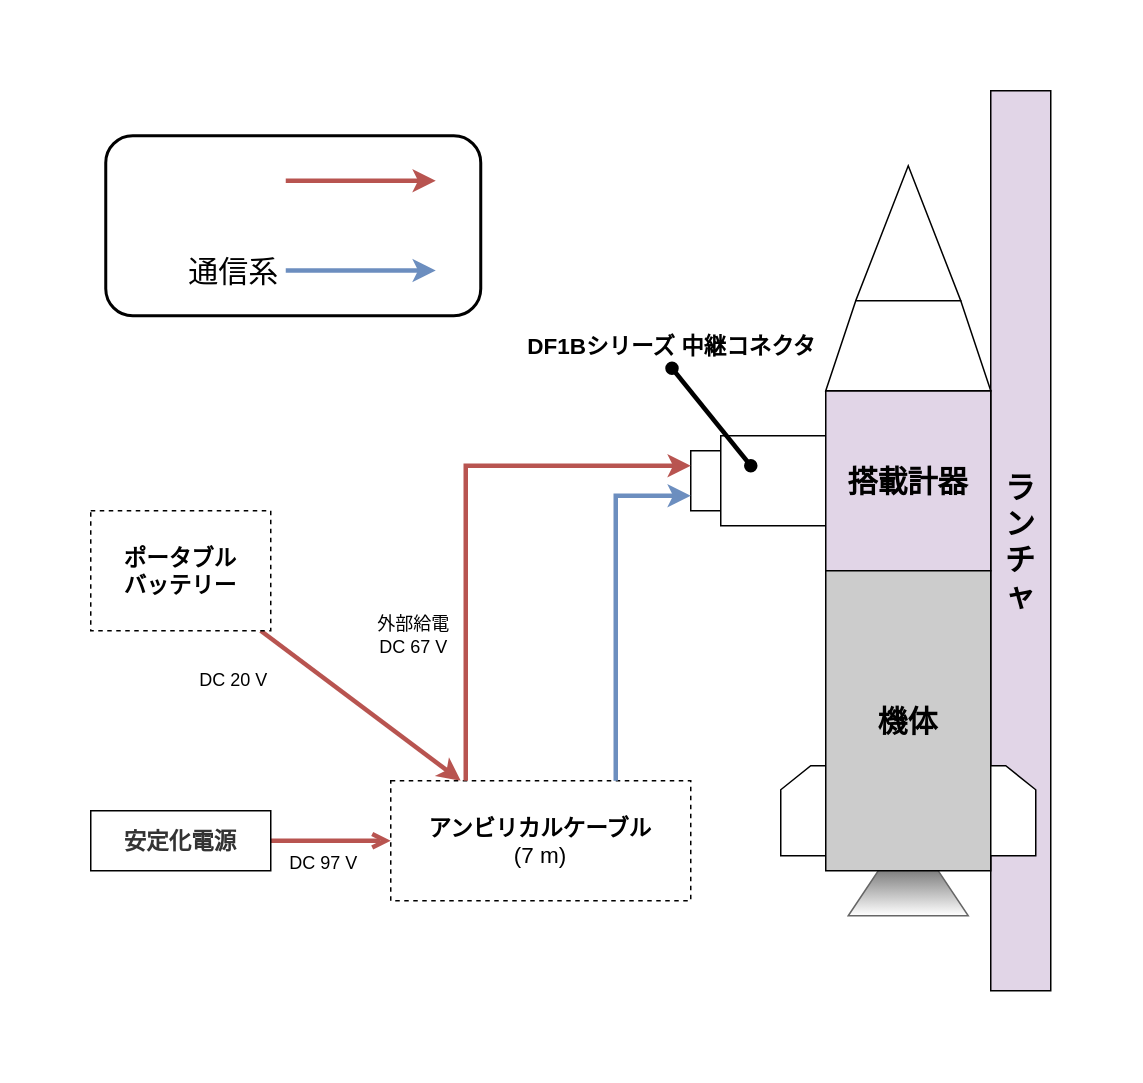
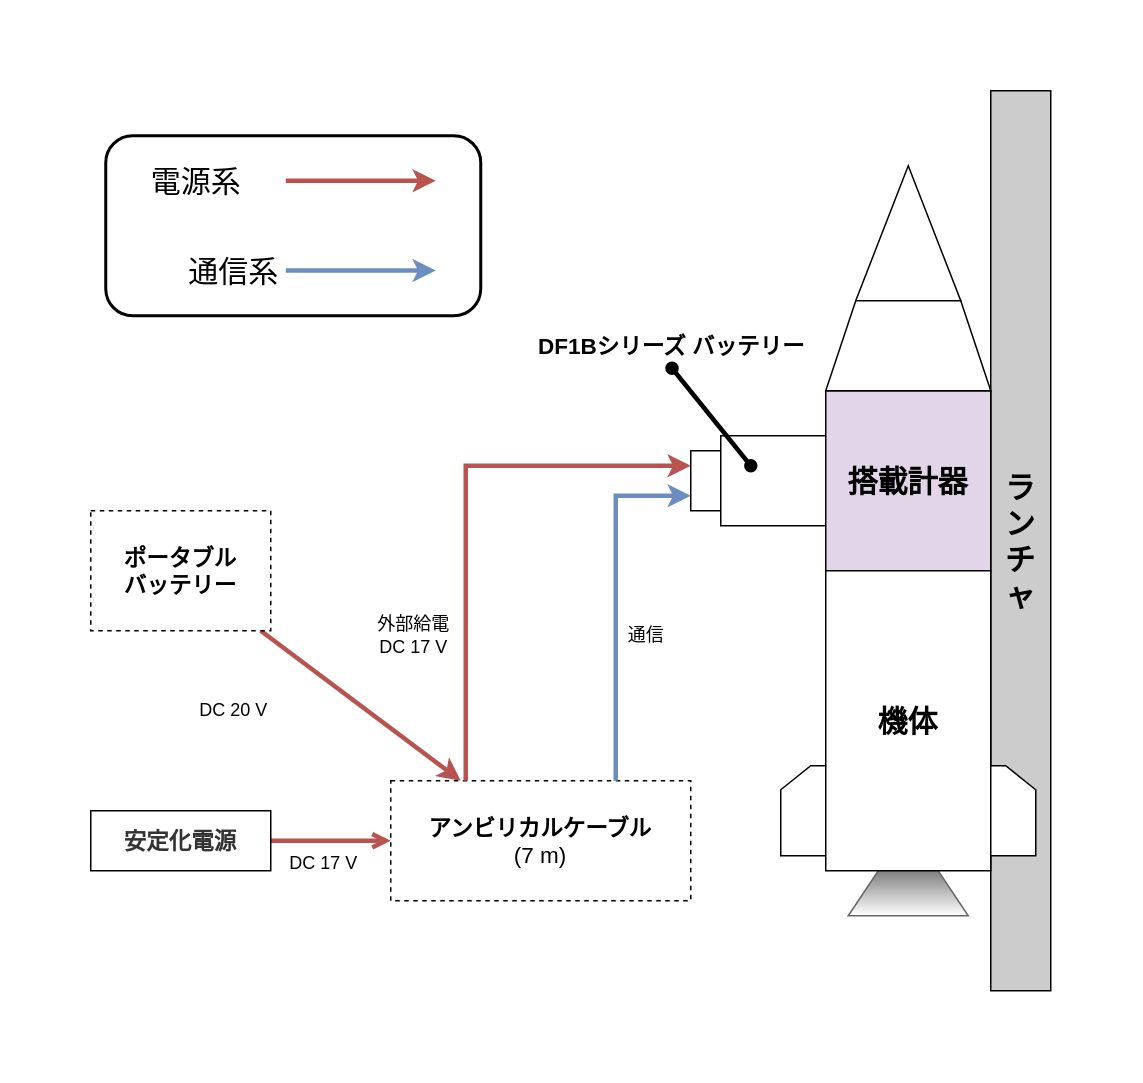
none -> (196, 181)
(672, 346) -> (672, 346)
(1021, 541) -> (1021, 541)
(414, 635) -> (414, 635)
none -> (646, 635)
(233, 680) -> (233, 710)
(908, 721) -> (908, 721)
(324, 863) -> (324, 863)
